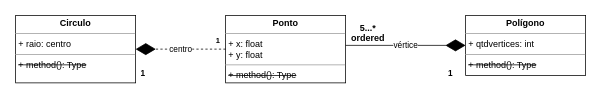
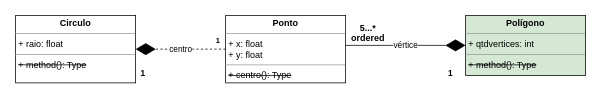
(52, 32) -> (52, 32)
(262, 37) -> (262, 37)
(525, 45) -> (525, 45)
